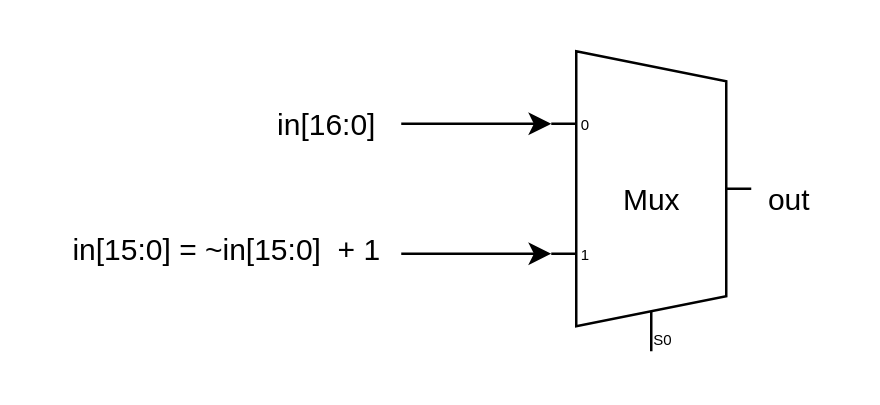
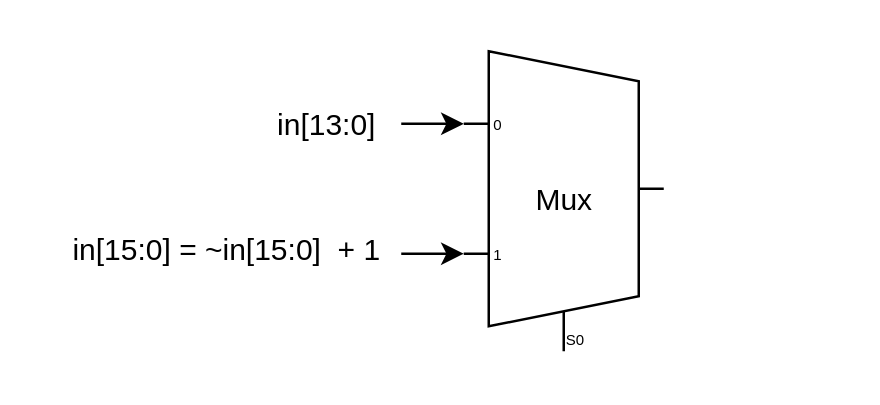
(328, 126) -> (328, 126)
(651, 201) -> (564, 201)
(789, 201) -> none
